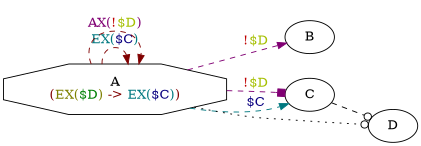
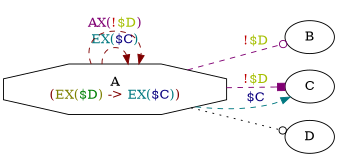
(233, 58) -> (233, 57)
(348, 109) -> none
